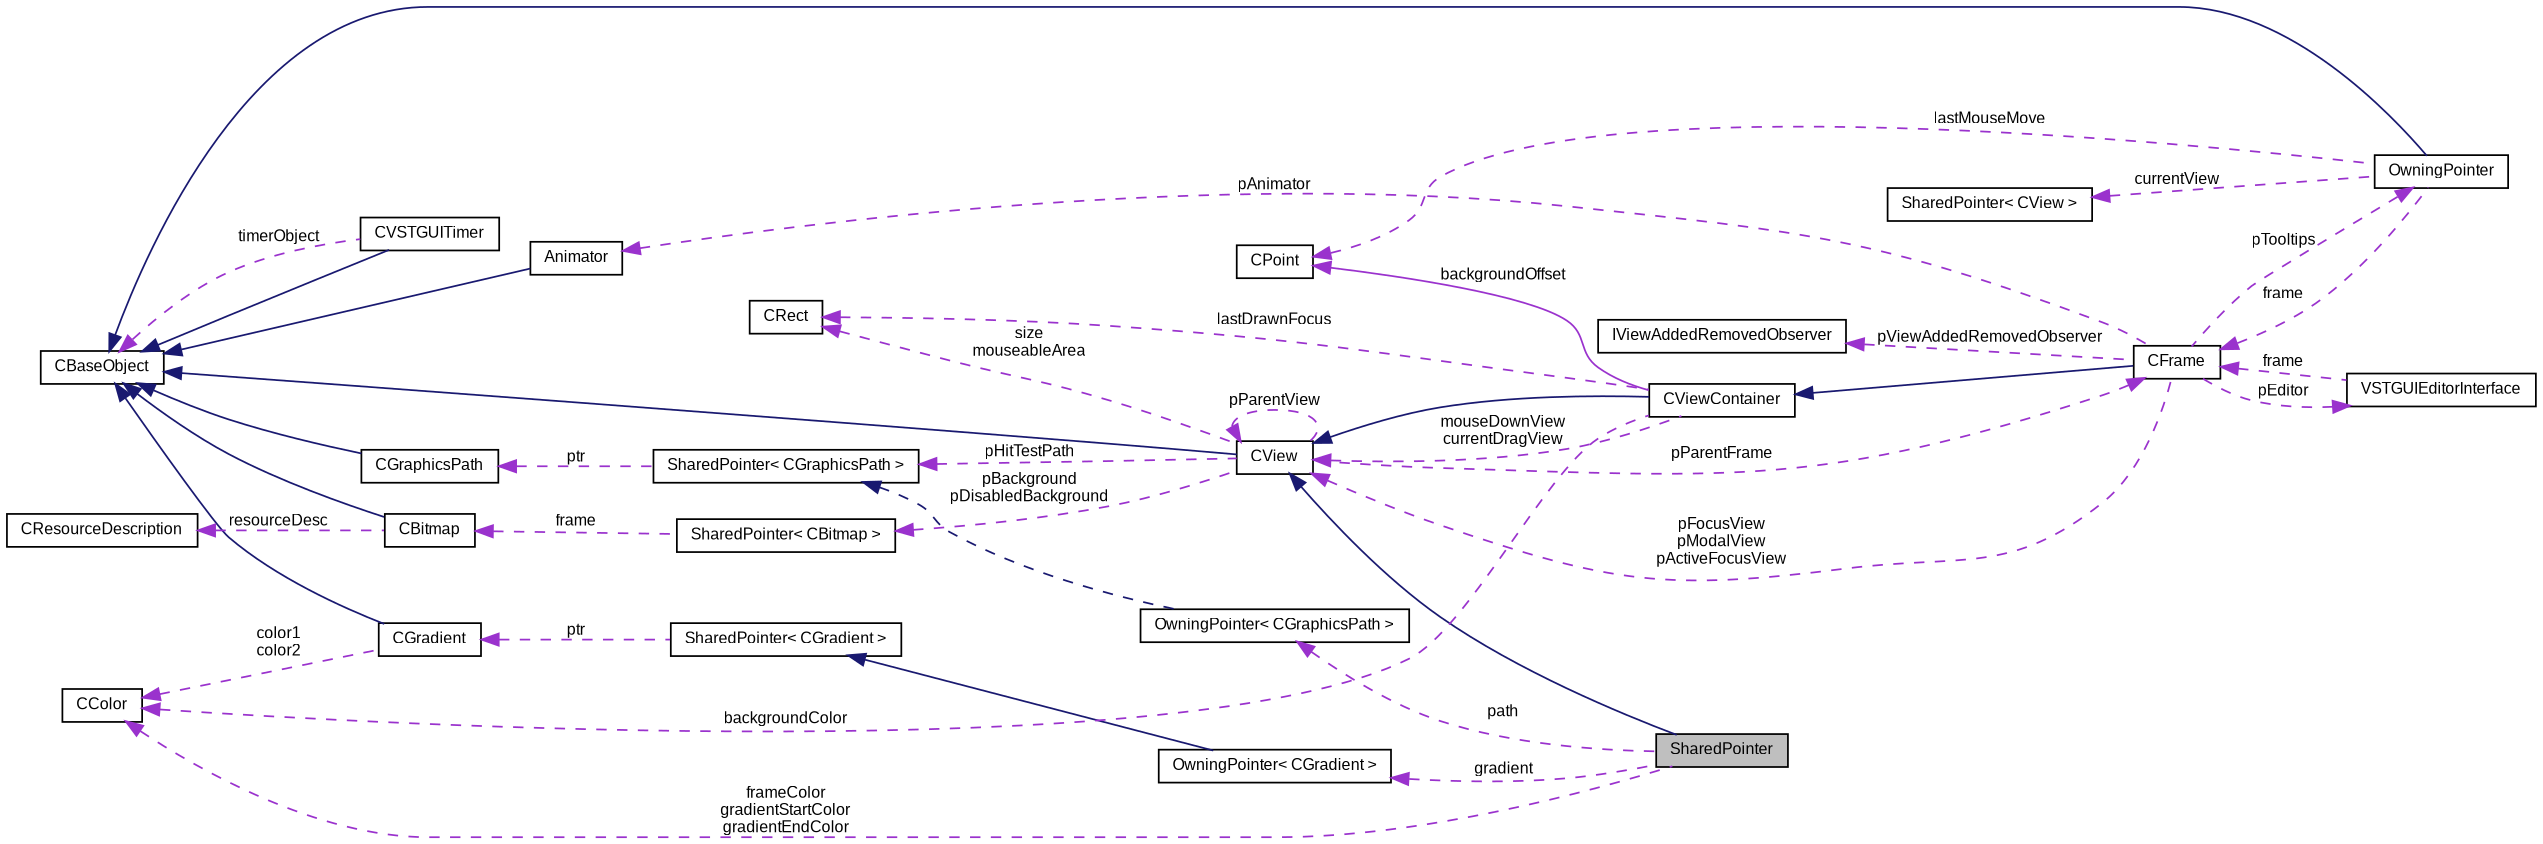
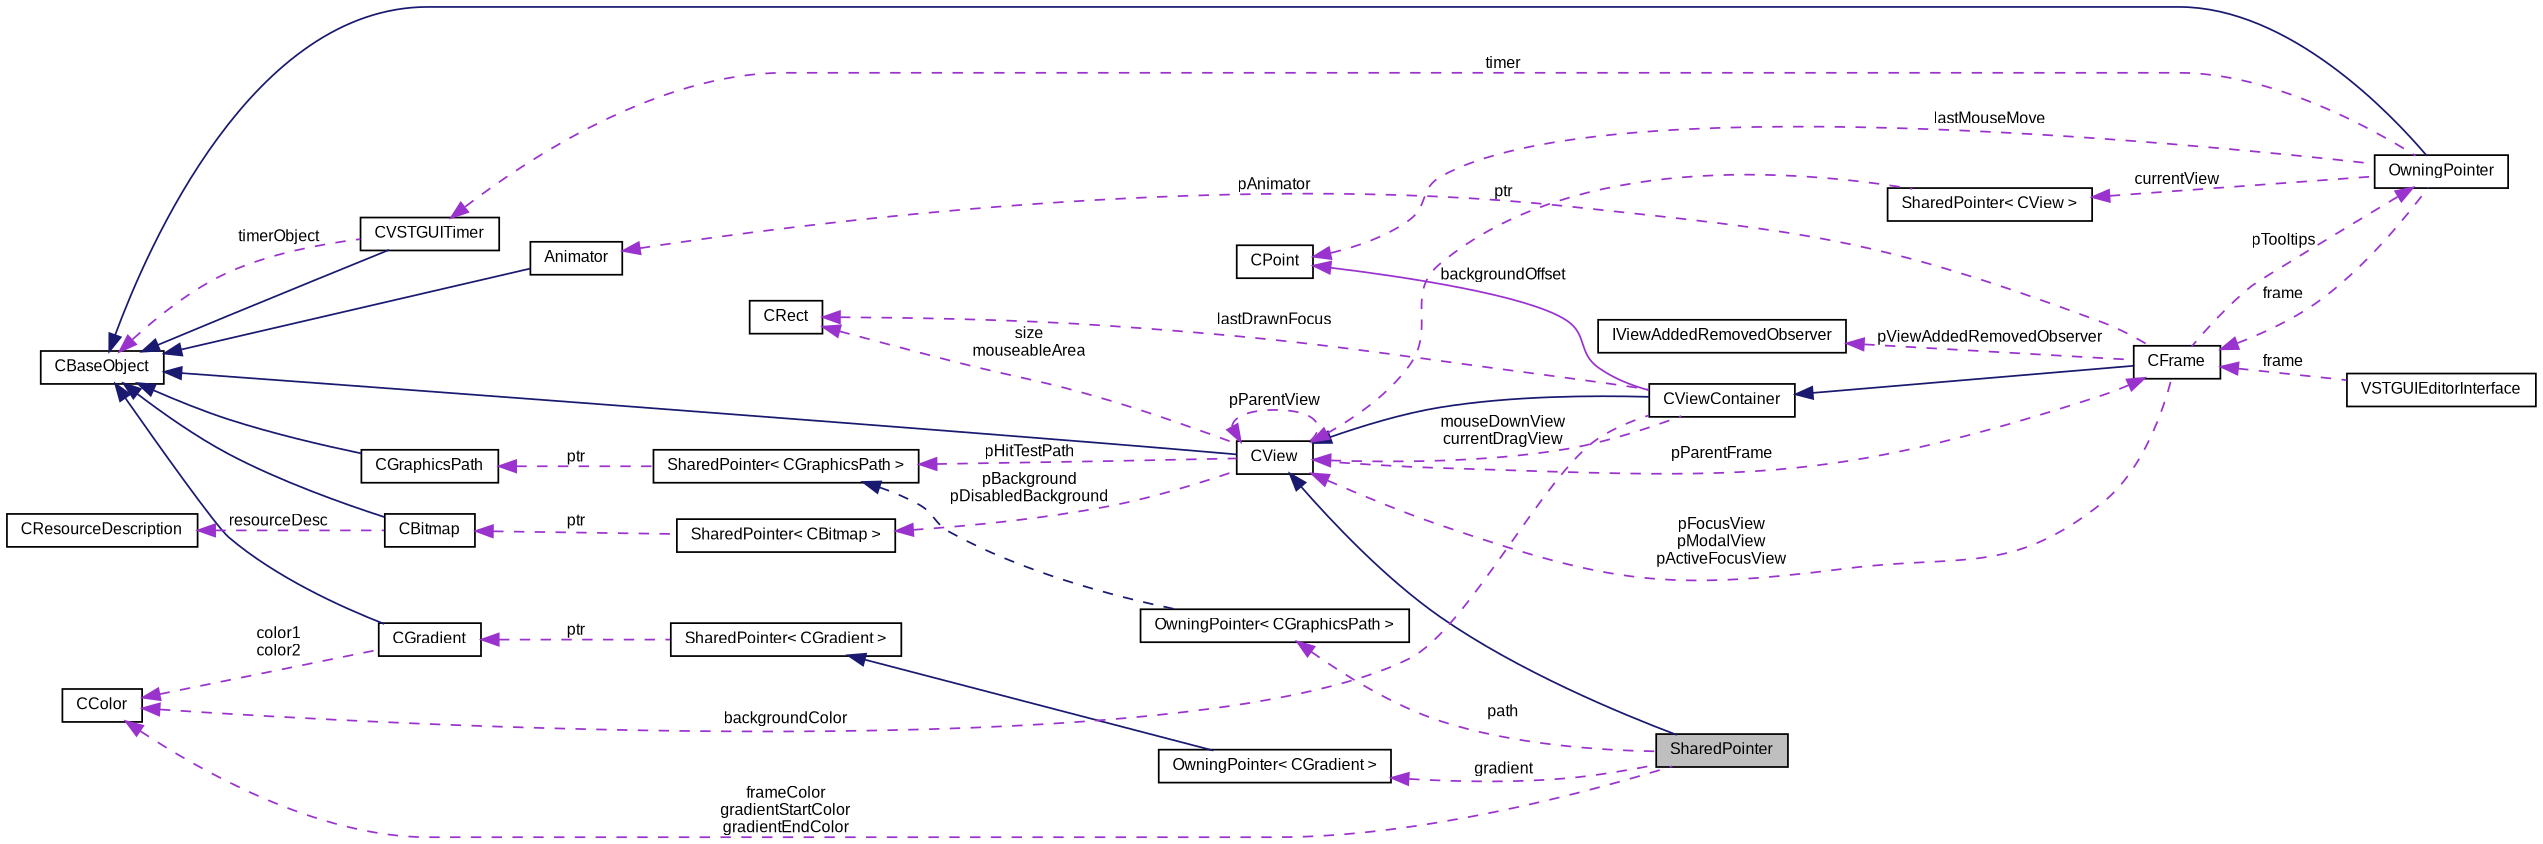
none -> (1433, 73)
none -> (1578, 196)
(2265, 403) -> none
(576, 522) -> (576, 522)
